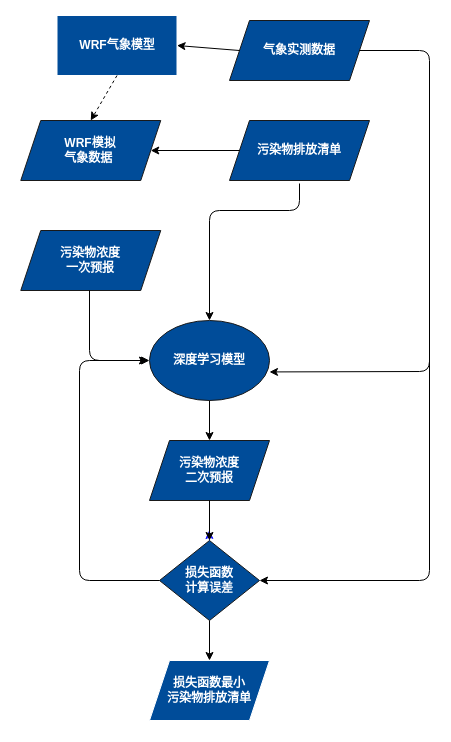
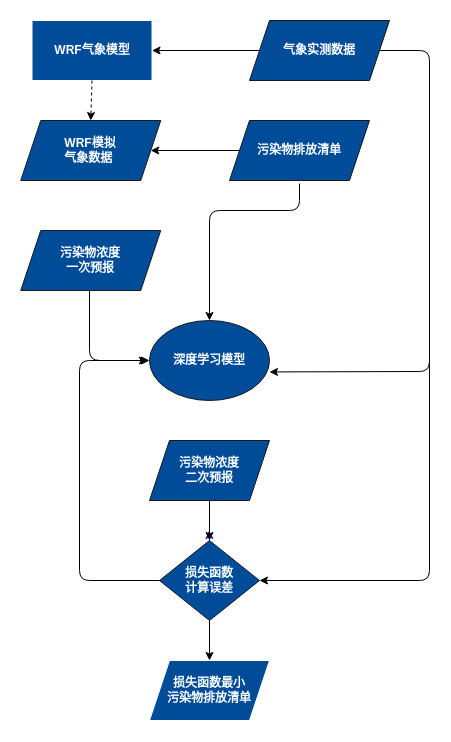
(117, 46) -> (92, 51)
(300, 51) -> (320, 51)
(210, 417) -> none
